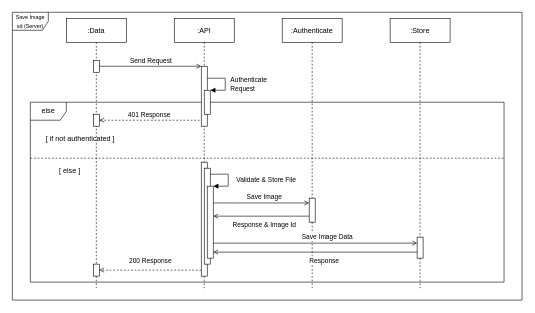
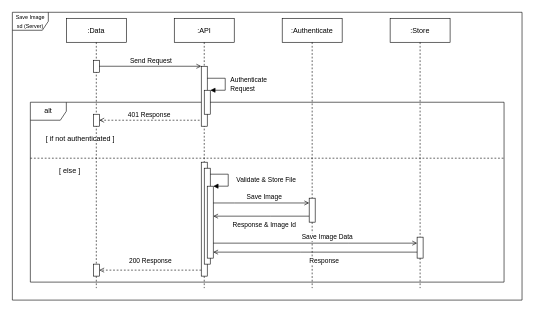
(48, 111) -> (48, 111)
